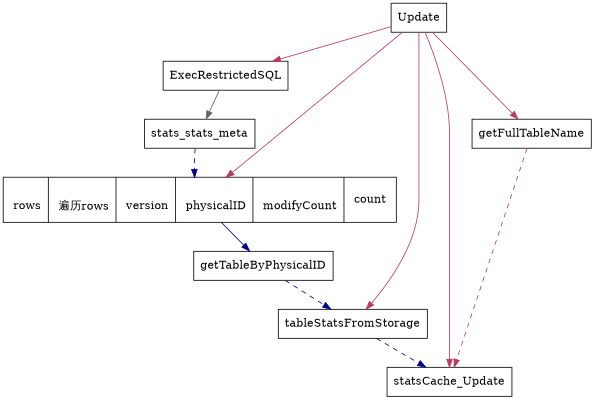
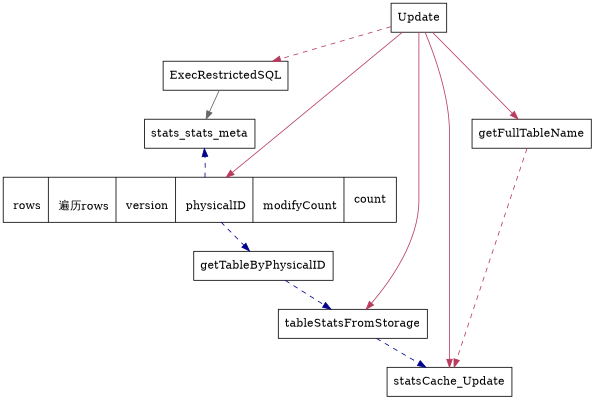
(336, 43) -> (336, 43)
(194, 159) -> (205, 167)
(232, 234) -> (232, 234)
